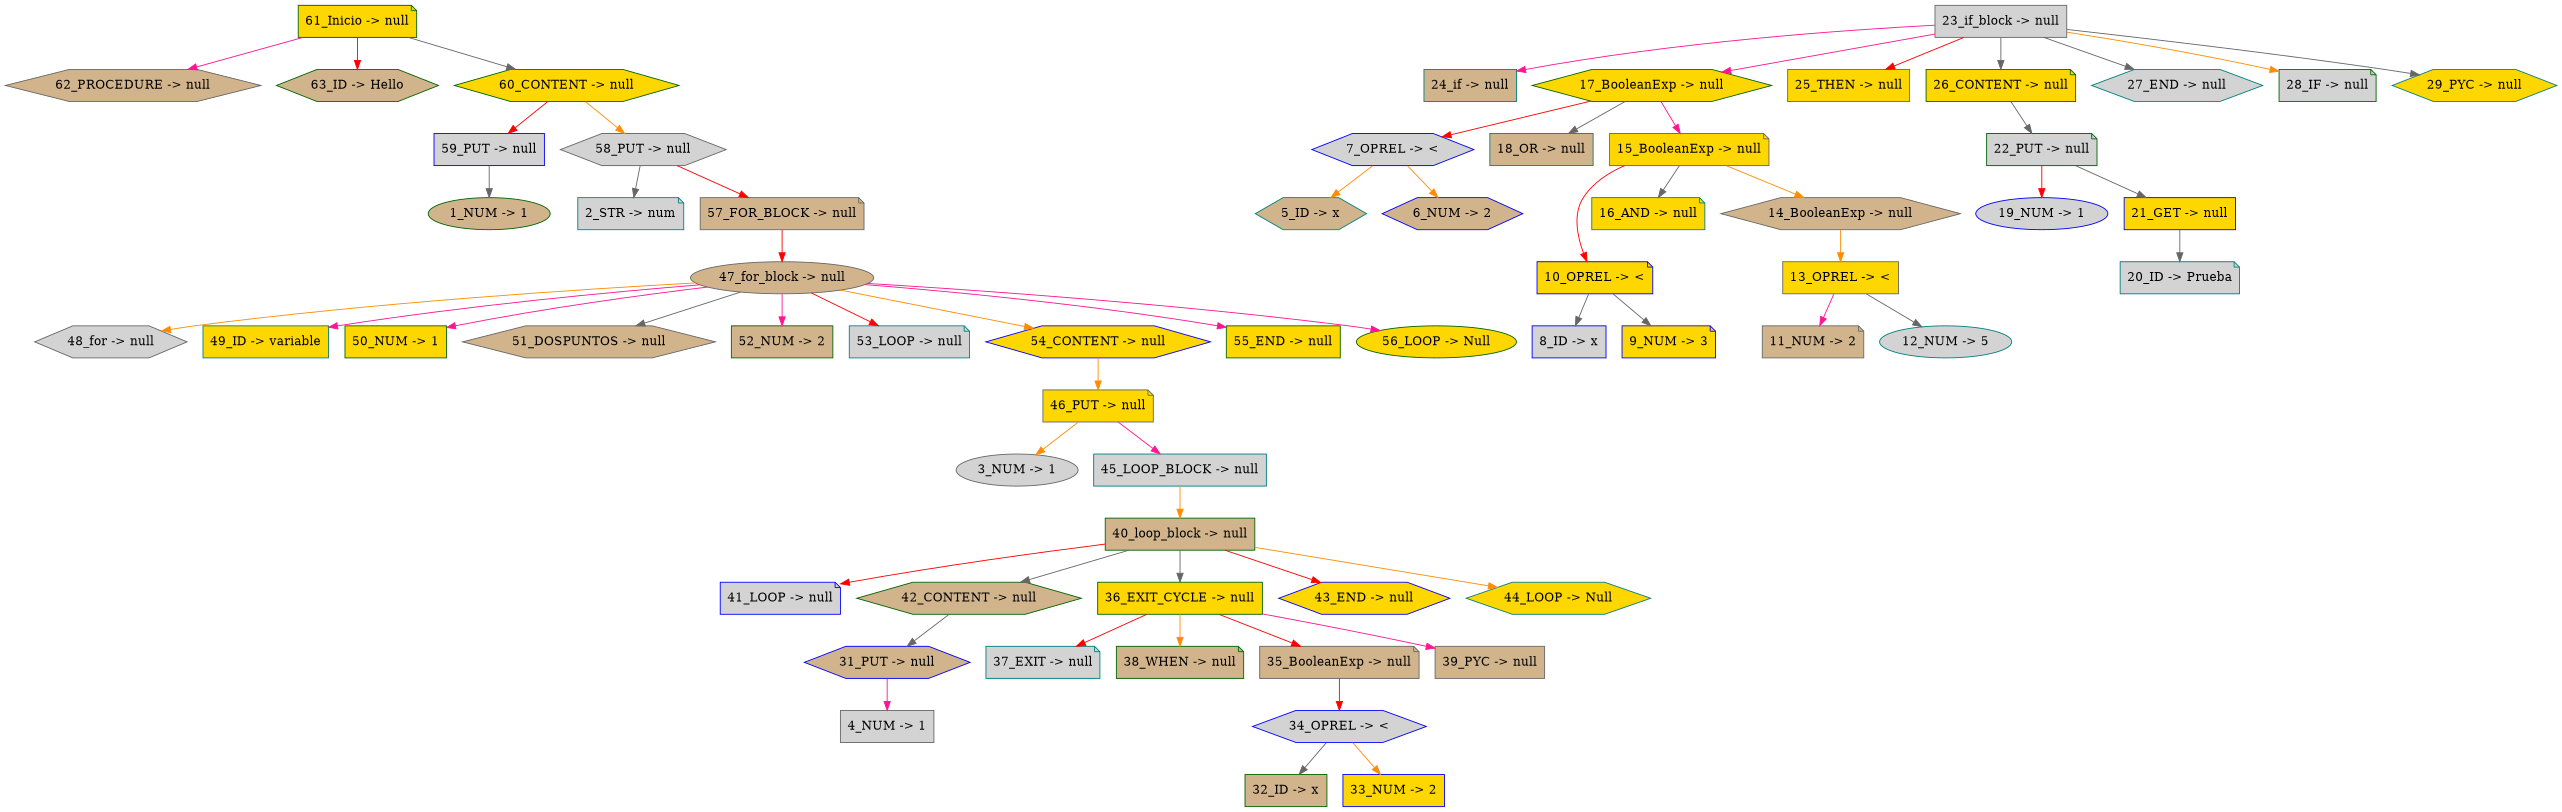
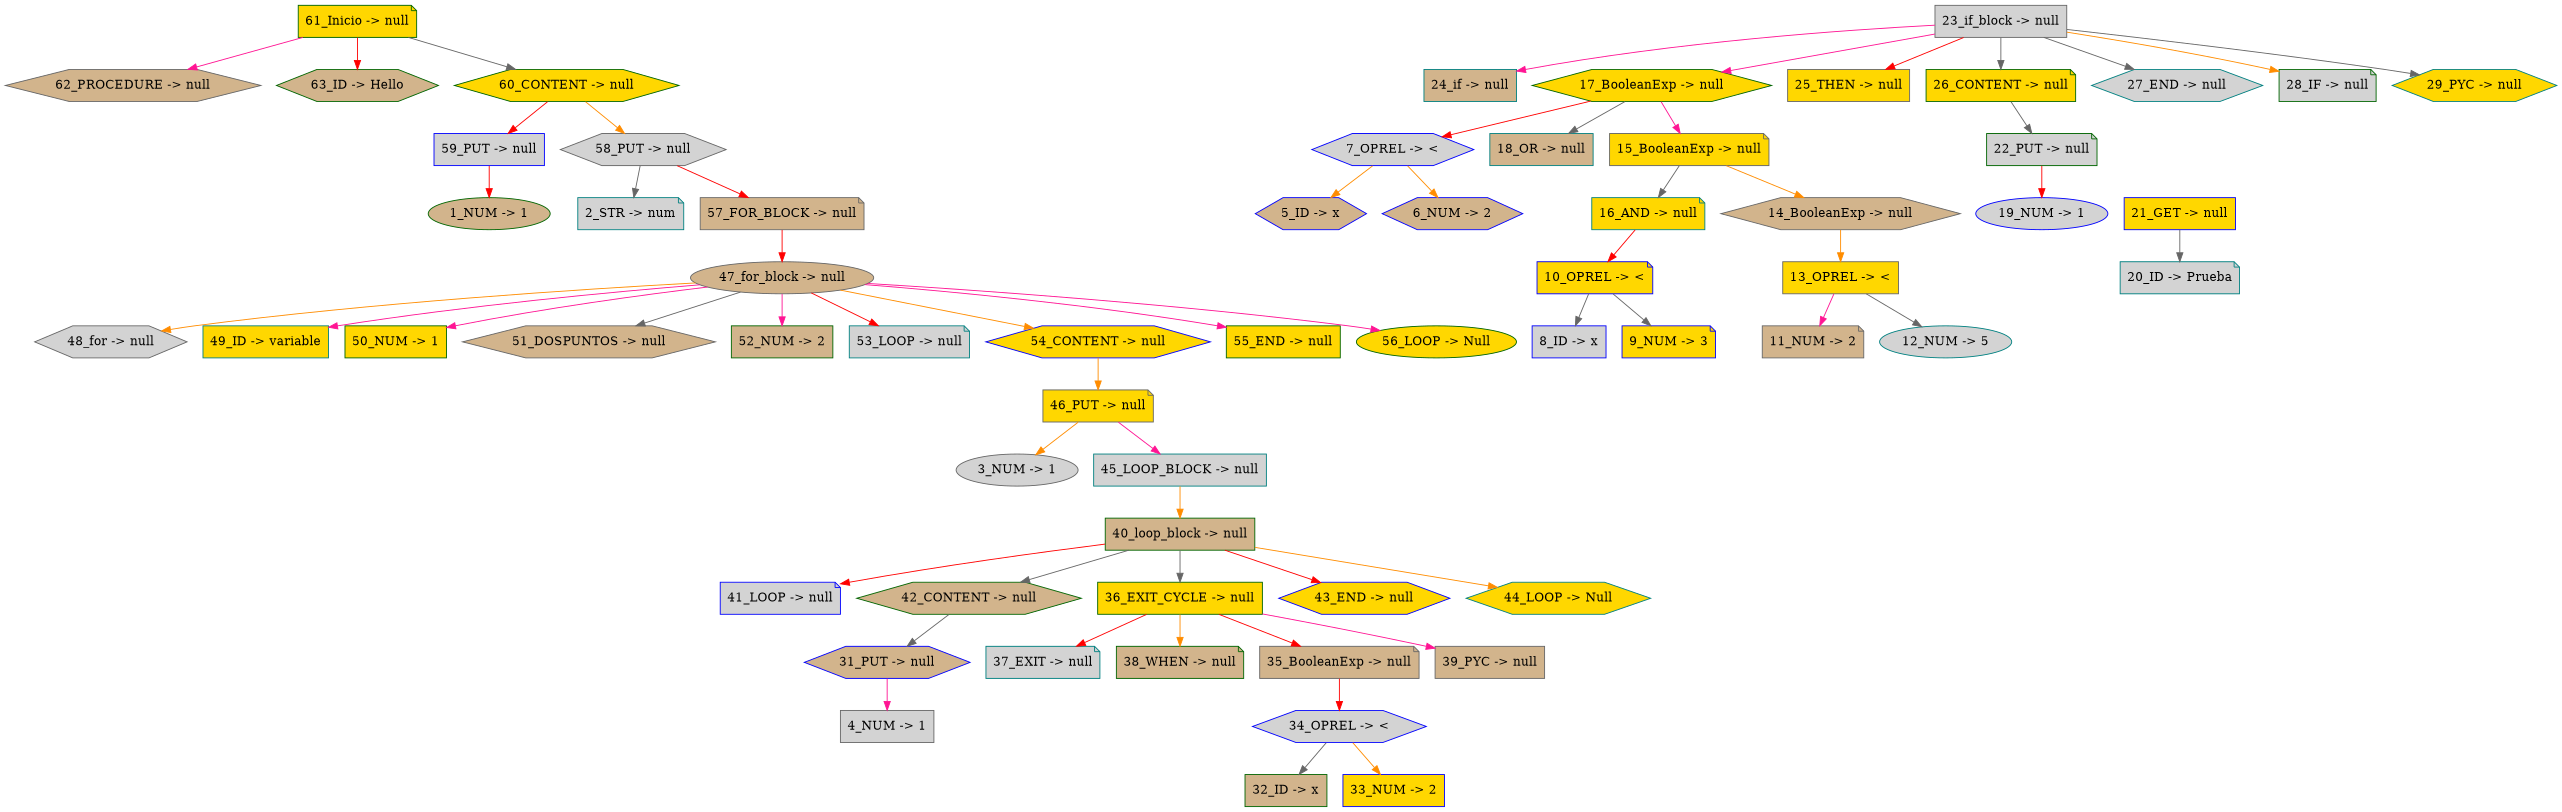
(489, 177) -> (489, 177)
(2107, 180) -> none
(1582, 200) -> (1625, 242)
(1311, 214) -> (1311, 214)
